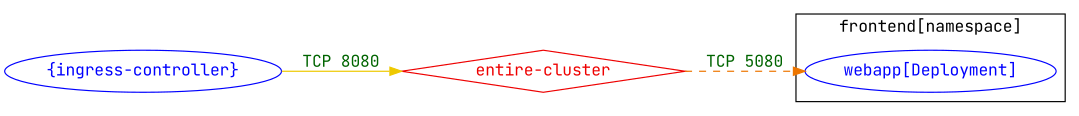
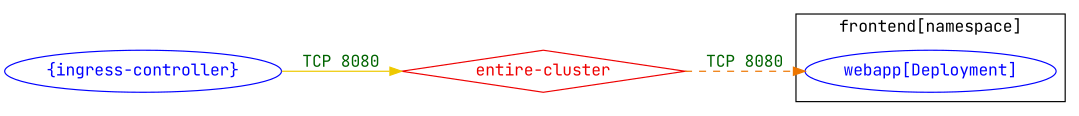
(745, 62) -> (745, 62)
